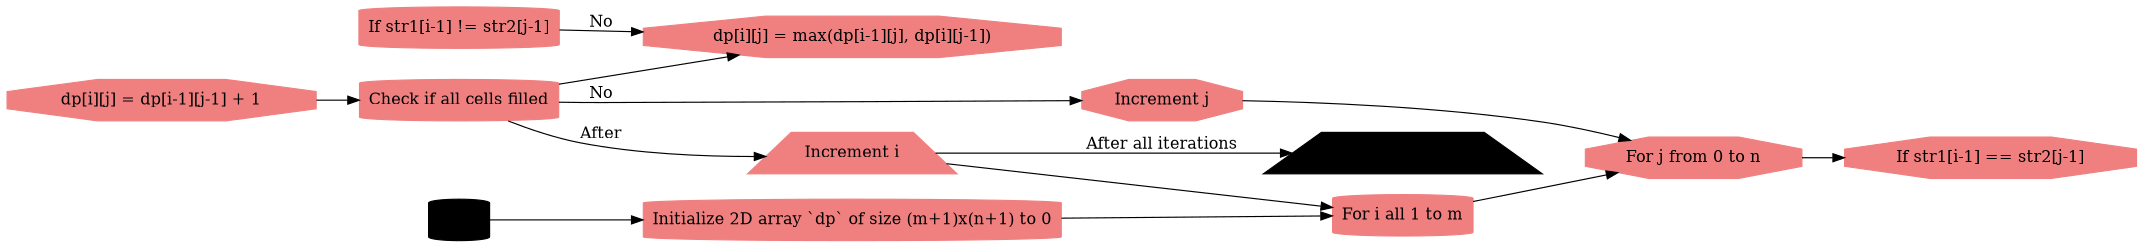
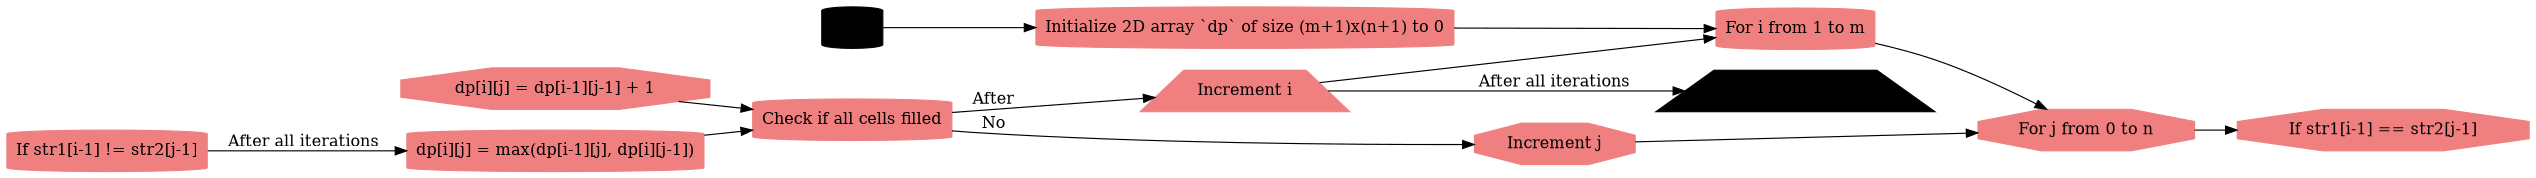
(601, 22) -> (304, 142)
(852, 37) -> (555, 151)
(643, 71) -> (723, 133)
(1403, 215) -> (1795, 29)
